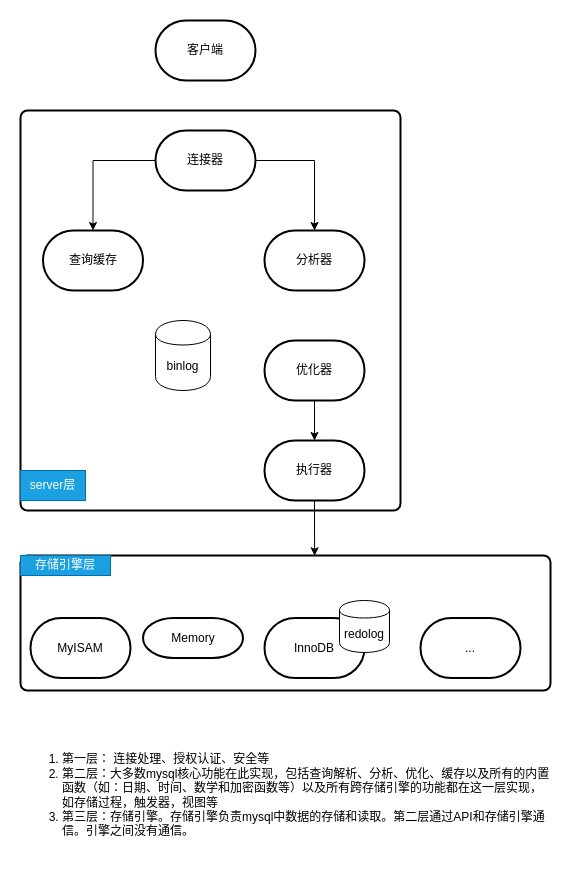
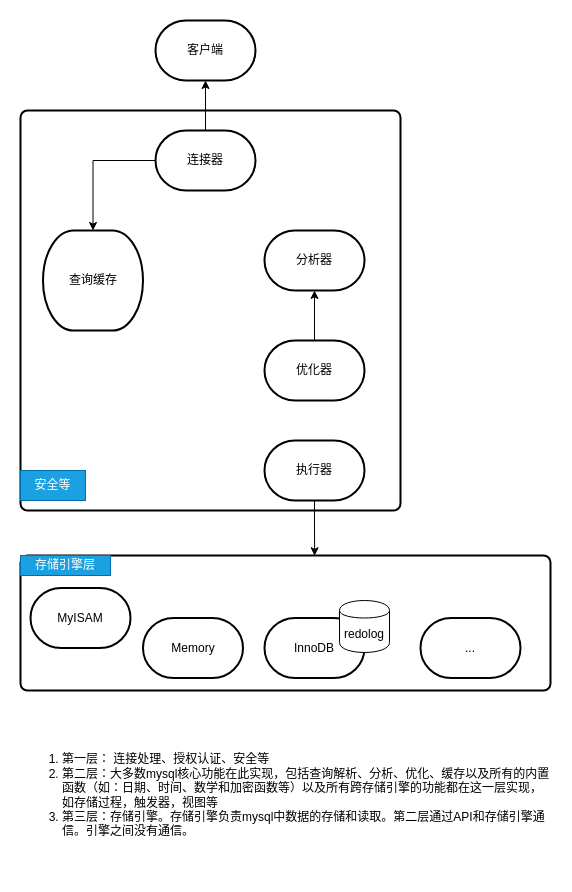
(315, 163) -> (206, 109)
(93, 261) -> (93, 281)
(183, 356) -> none
(315, 417) -> (315, 319)
(53, 486) -> (53, 486)
(193, 638) -> (193, 648)
(81, 648) -> (81, 618)
